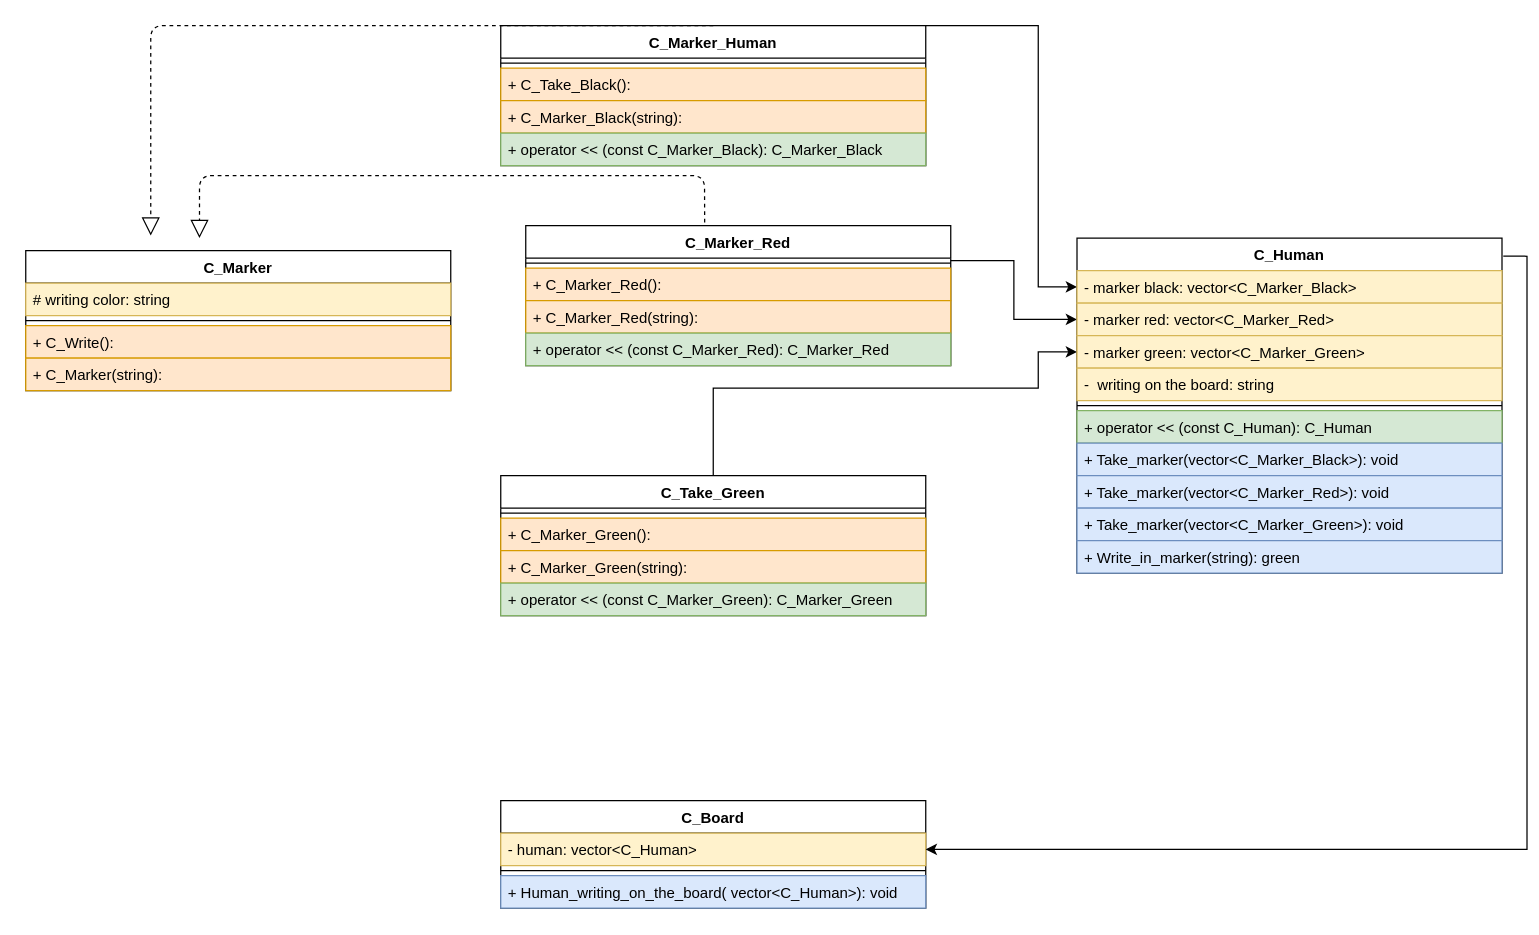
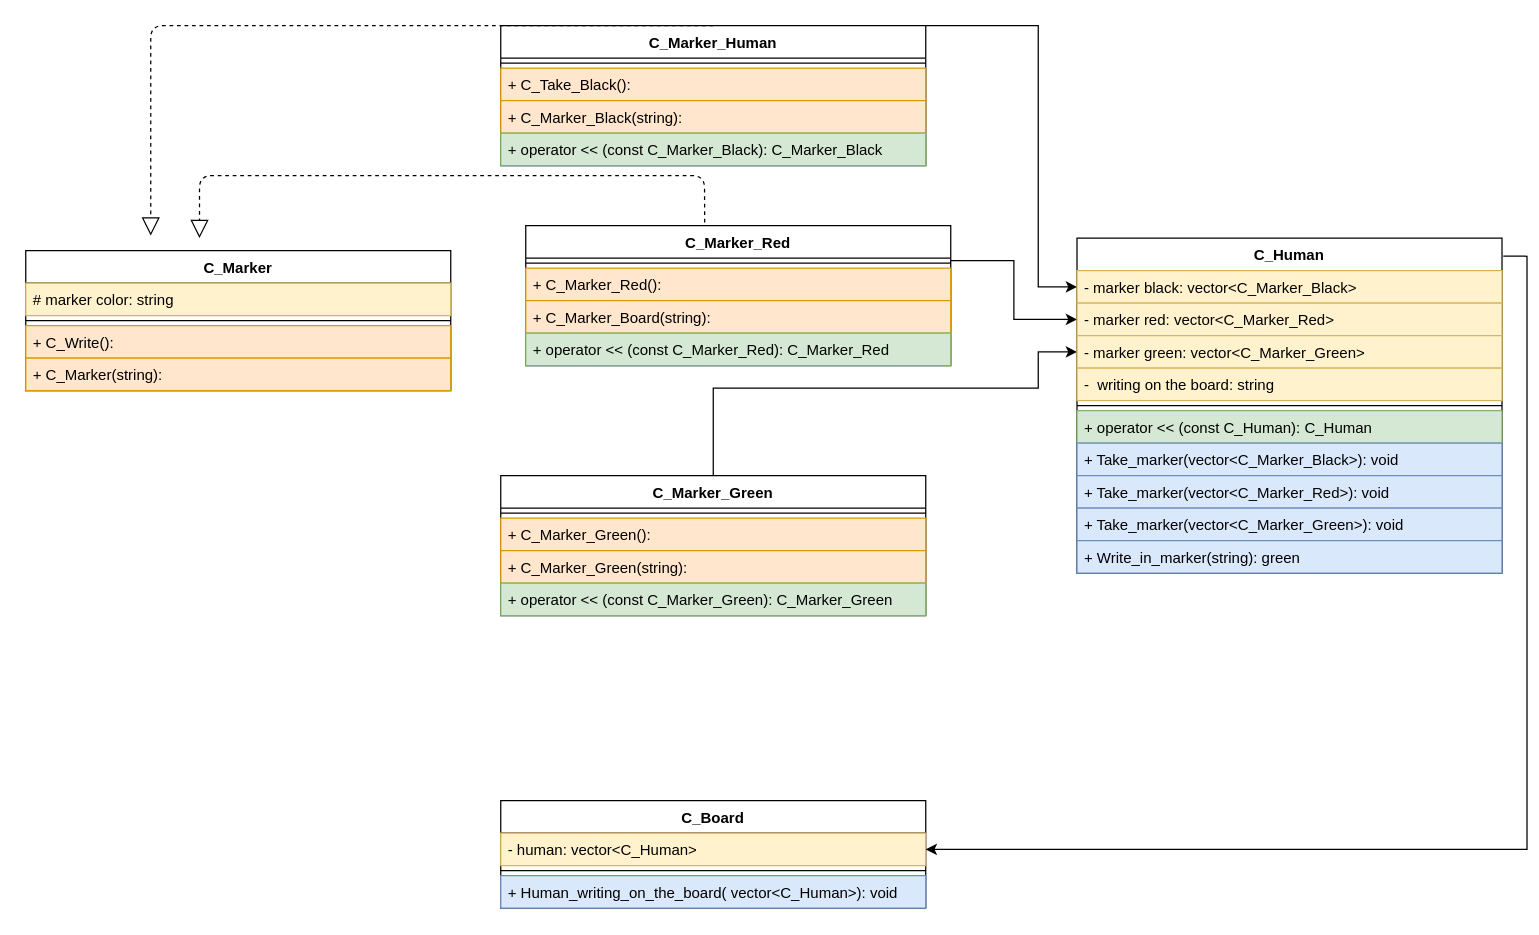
(114, 300) -> (113, 300)
(623, 318) -> (632, 318)
(713, 493) -> (713, 493)
